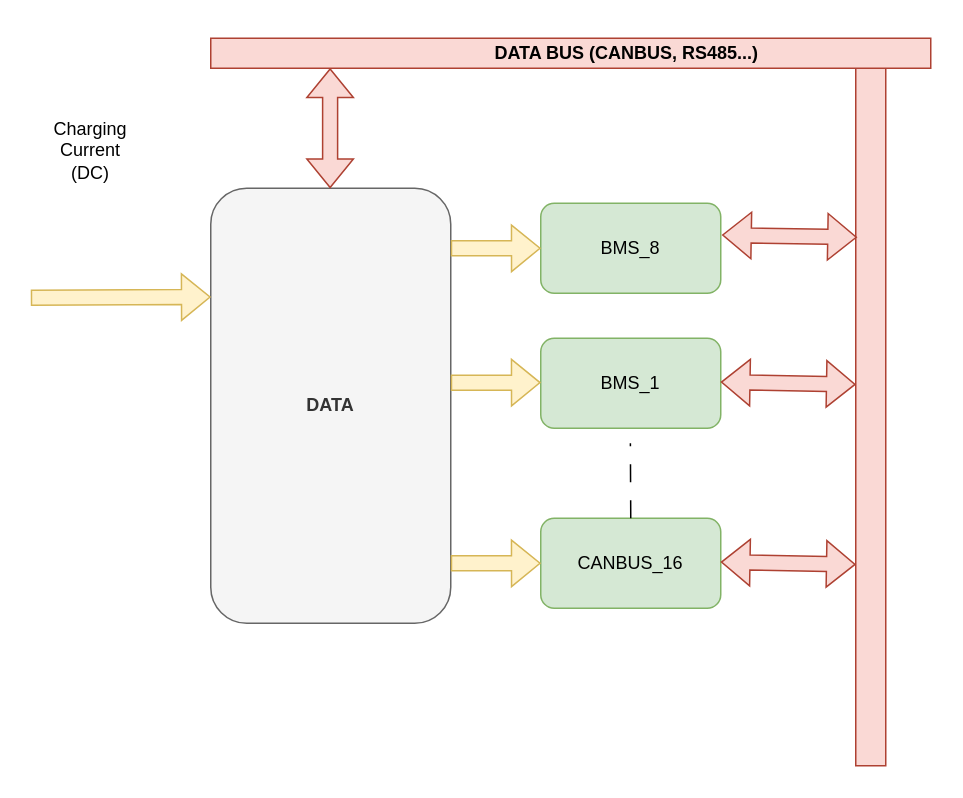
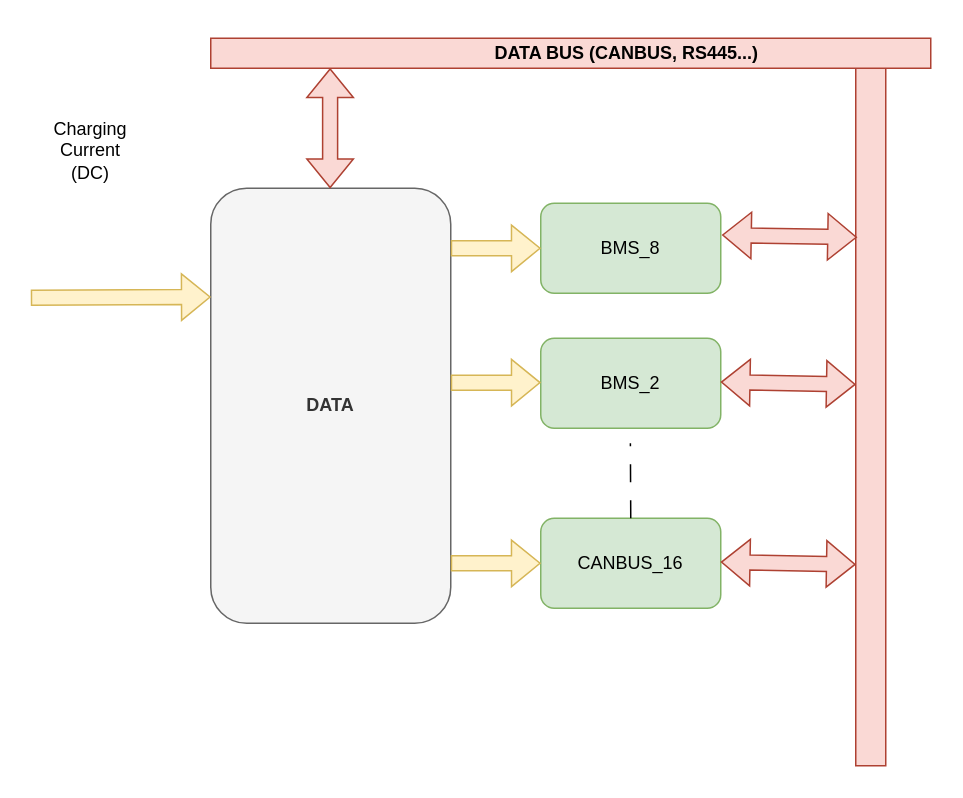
(627, 53) -> (627, 53)
(631, 383) -> (631, 383)
